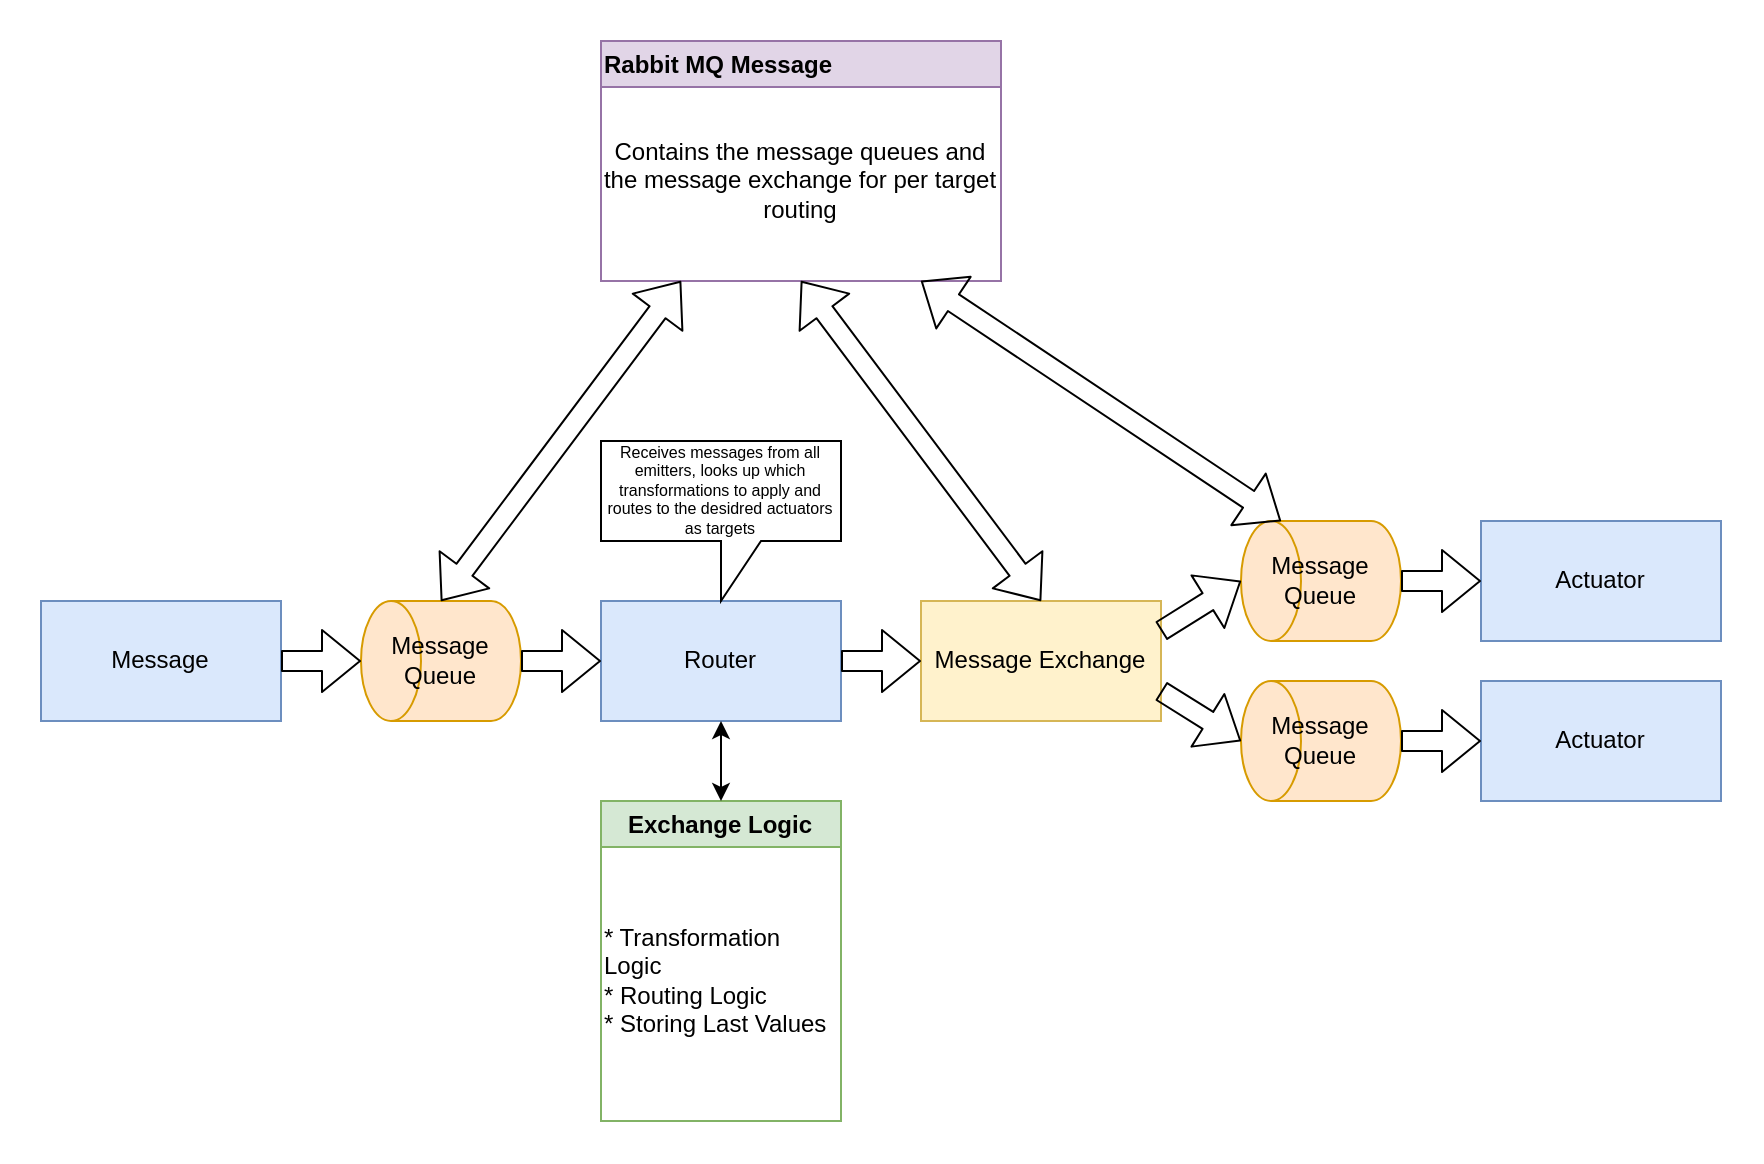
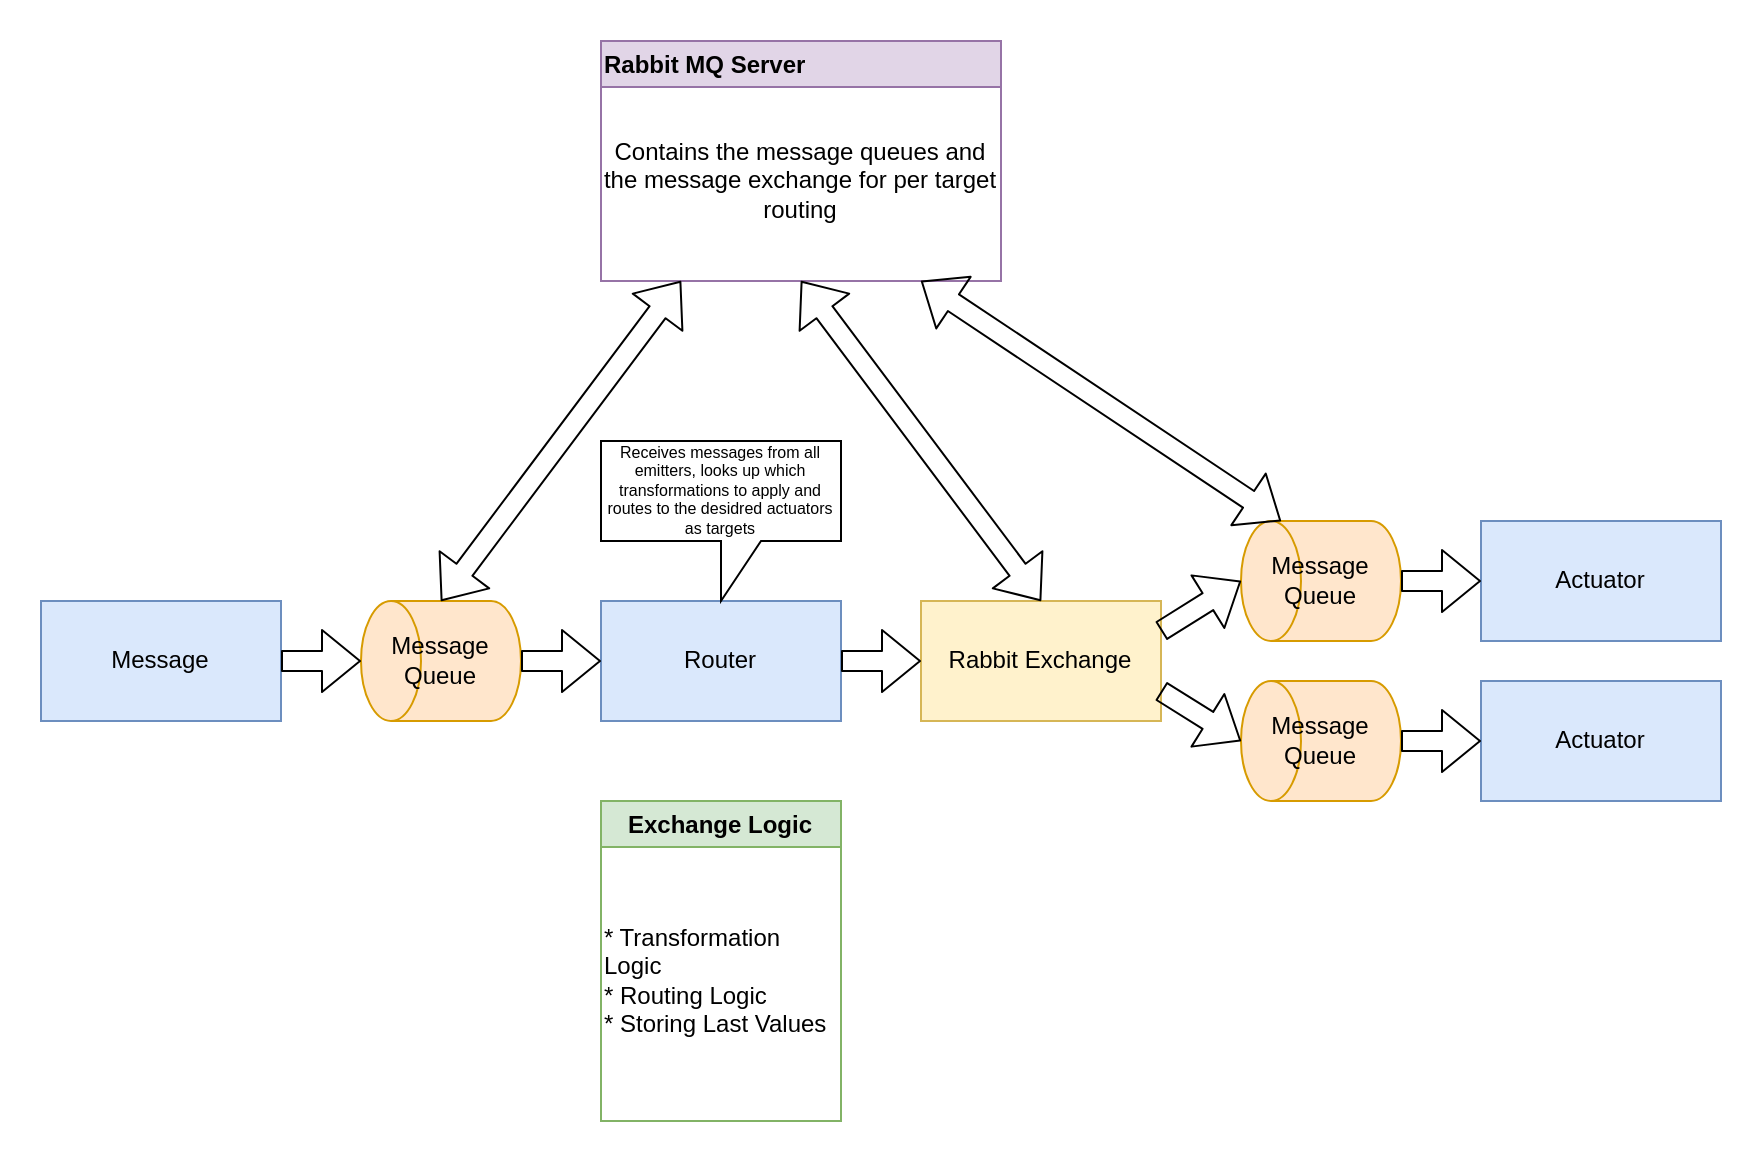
(709, 65) -> (702, 65)
(1041, 661) -> (1041, 661)
(721, 761) -> none
